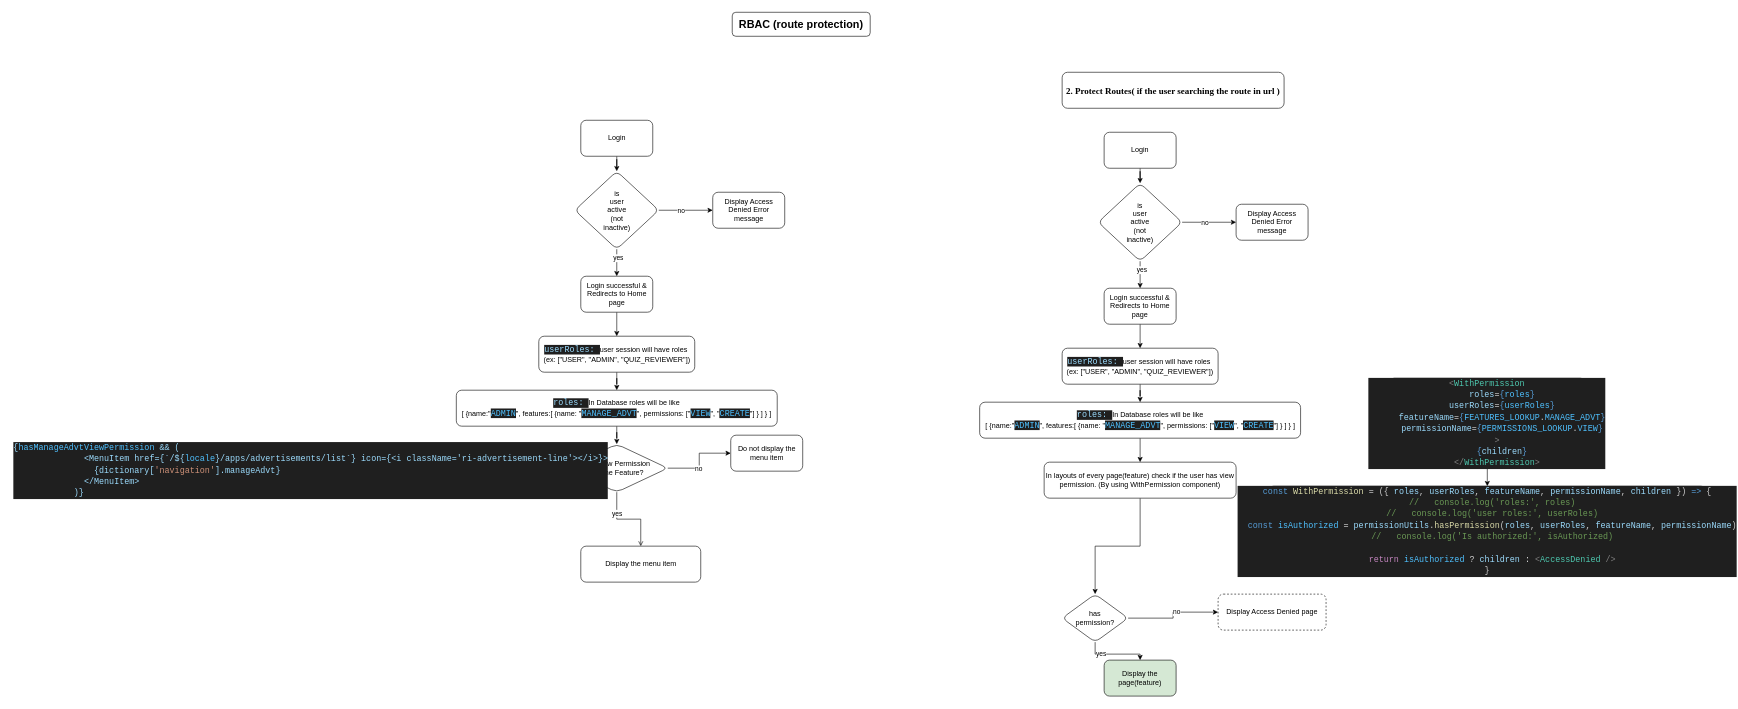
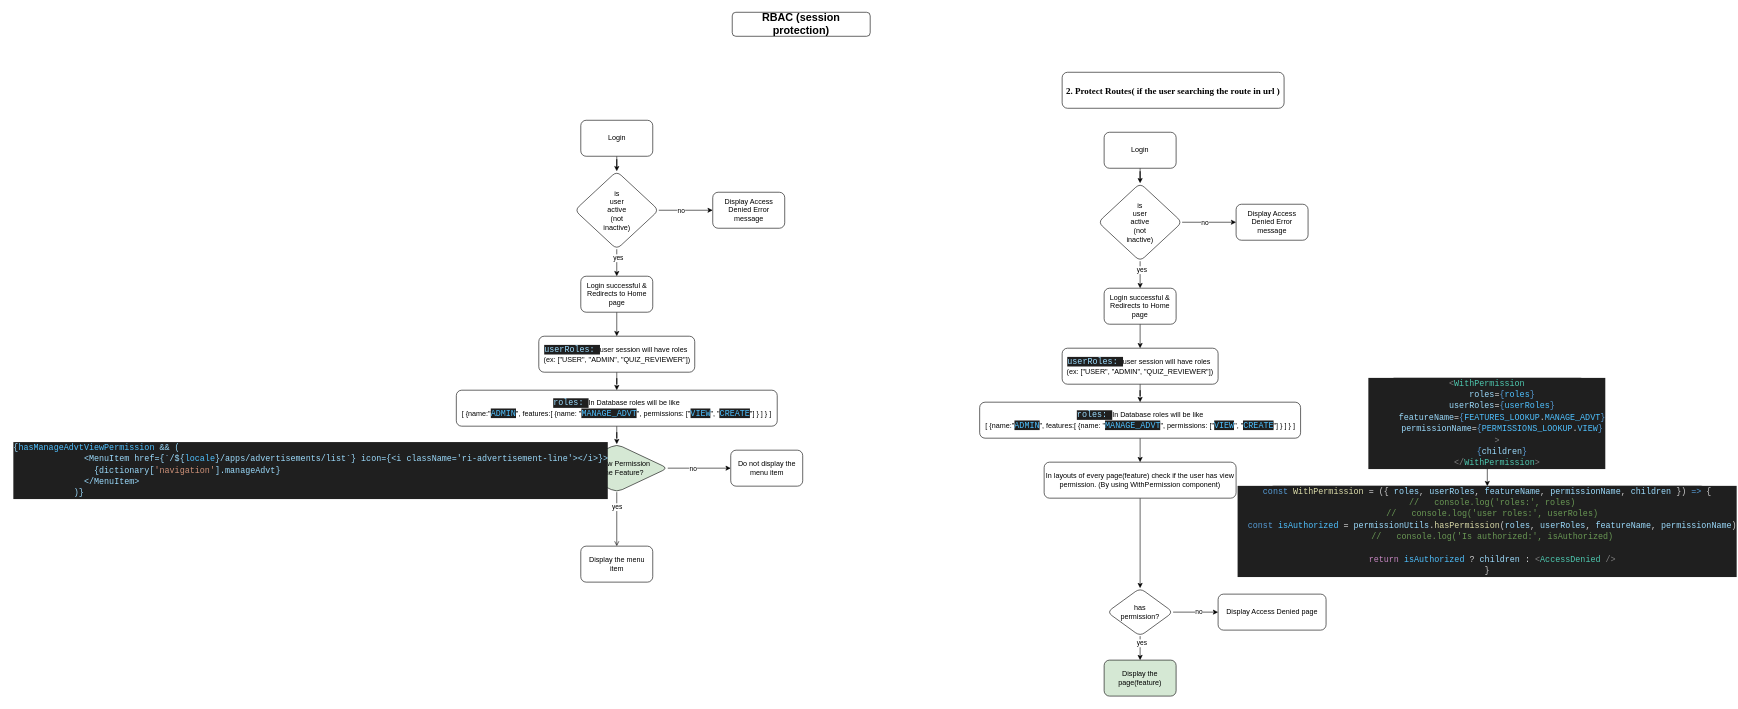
(801, 24) -> (801, 24)
(767, 453) -> (767, 468)
(617, 468) -> (617, 468)
(641, 564) -> (617, 564)
(1272, 612) -> (1272, 612)
(1095, 618) -> (1140, 612)
